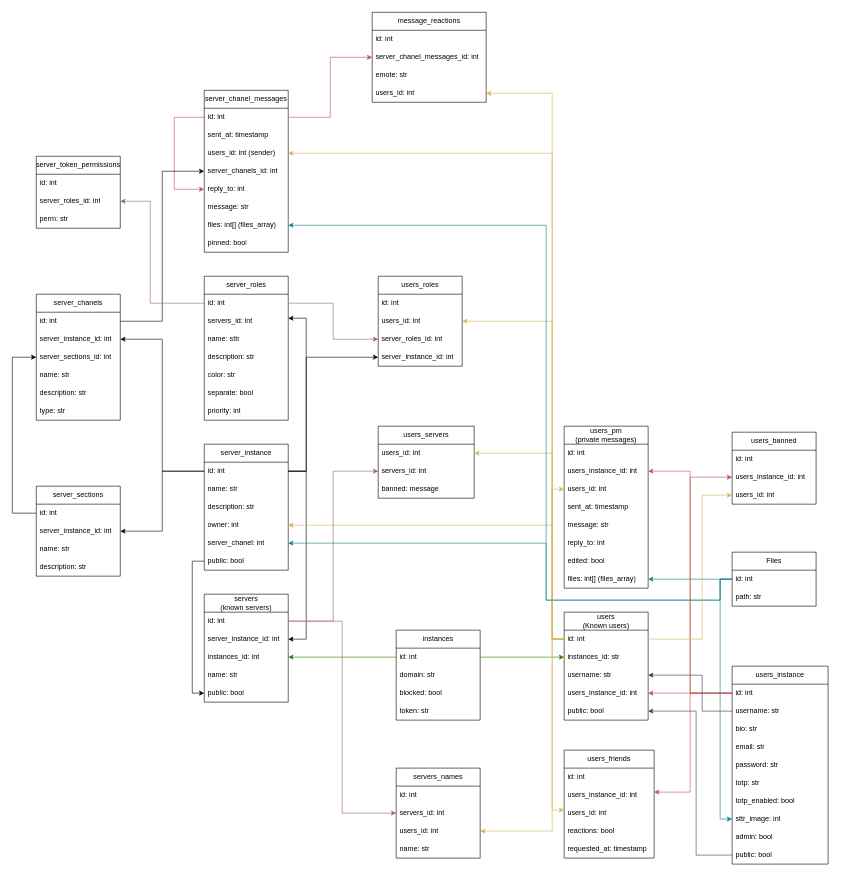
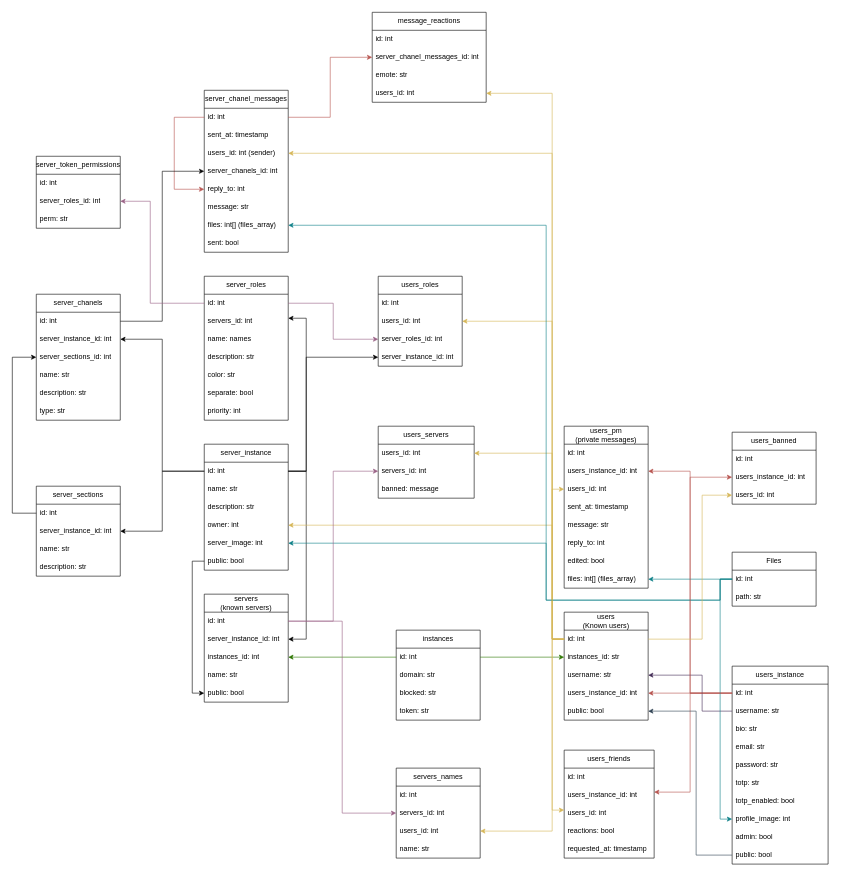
(228, 243) -> (225, 243)
(226, 339) -> (228, 339)
(240, 543) -> (238, 543)
(422, 693) -> (421, 693)
(762, 819) -> (767, 819)
